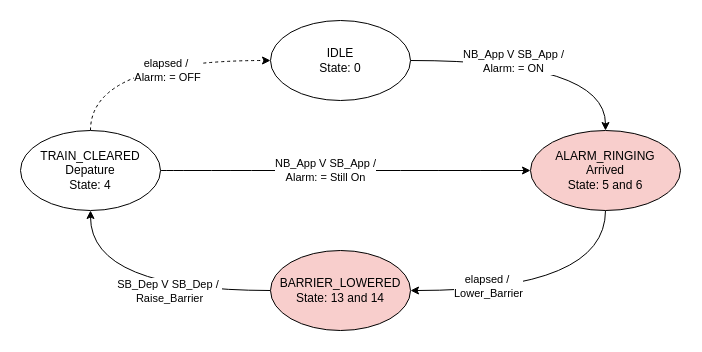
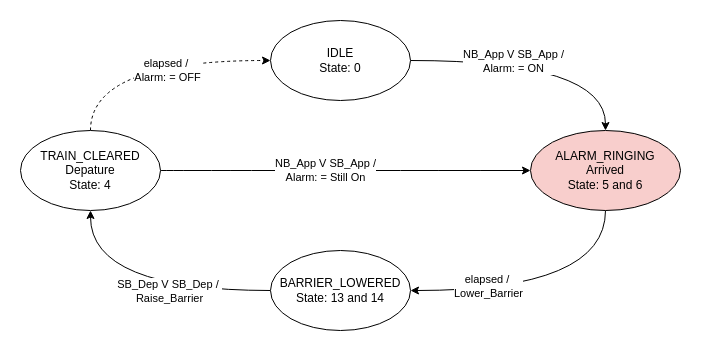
(341, 291) -> (341, 291)
